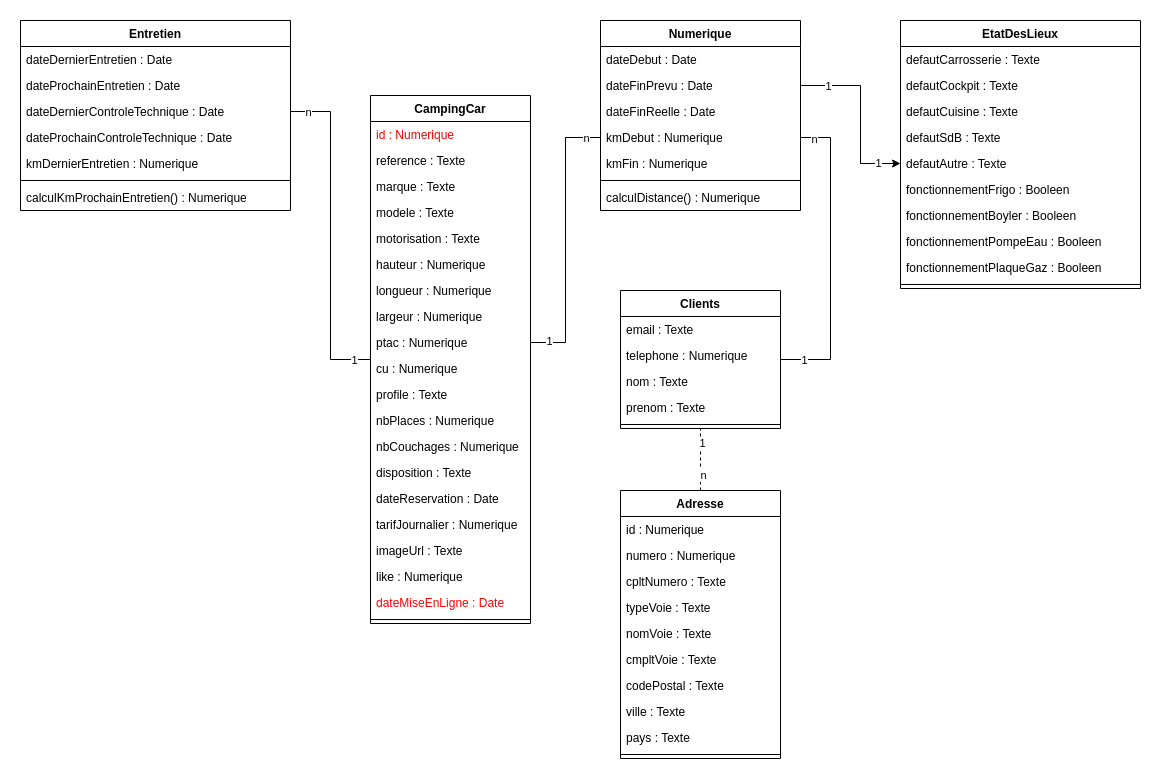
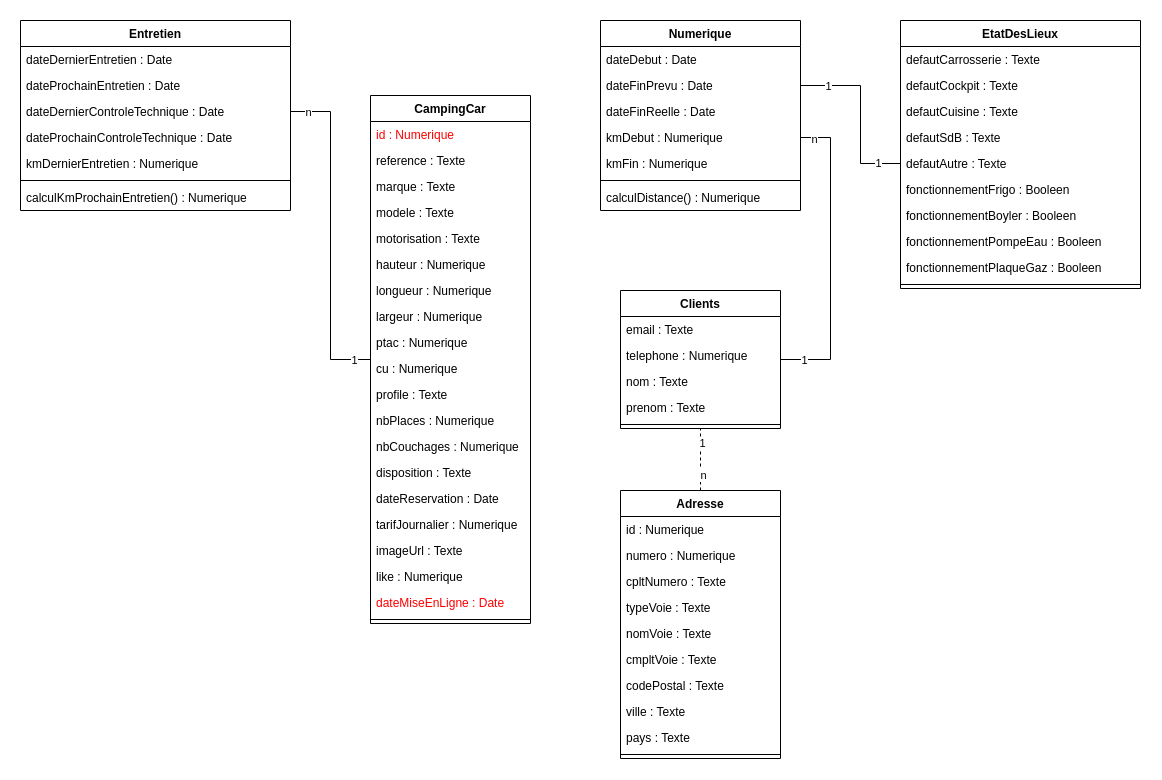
(892, 164) -> (894, 164)
(566, 241) -> none
